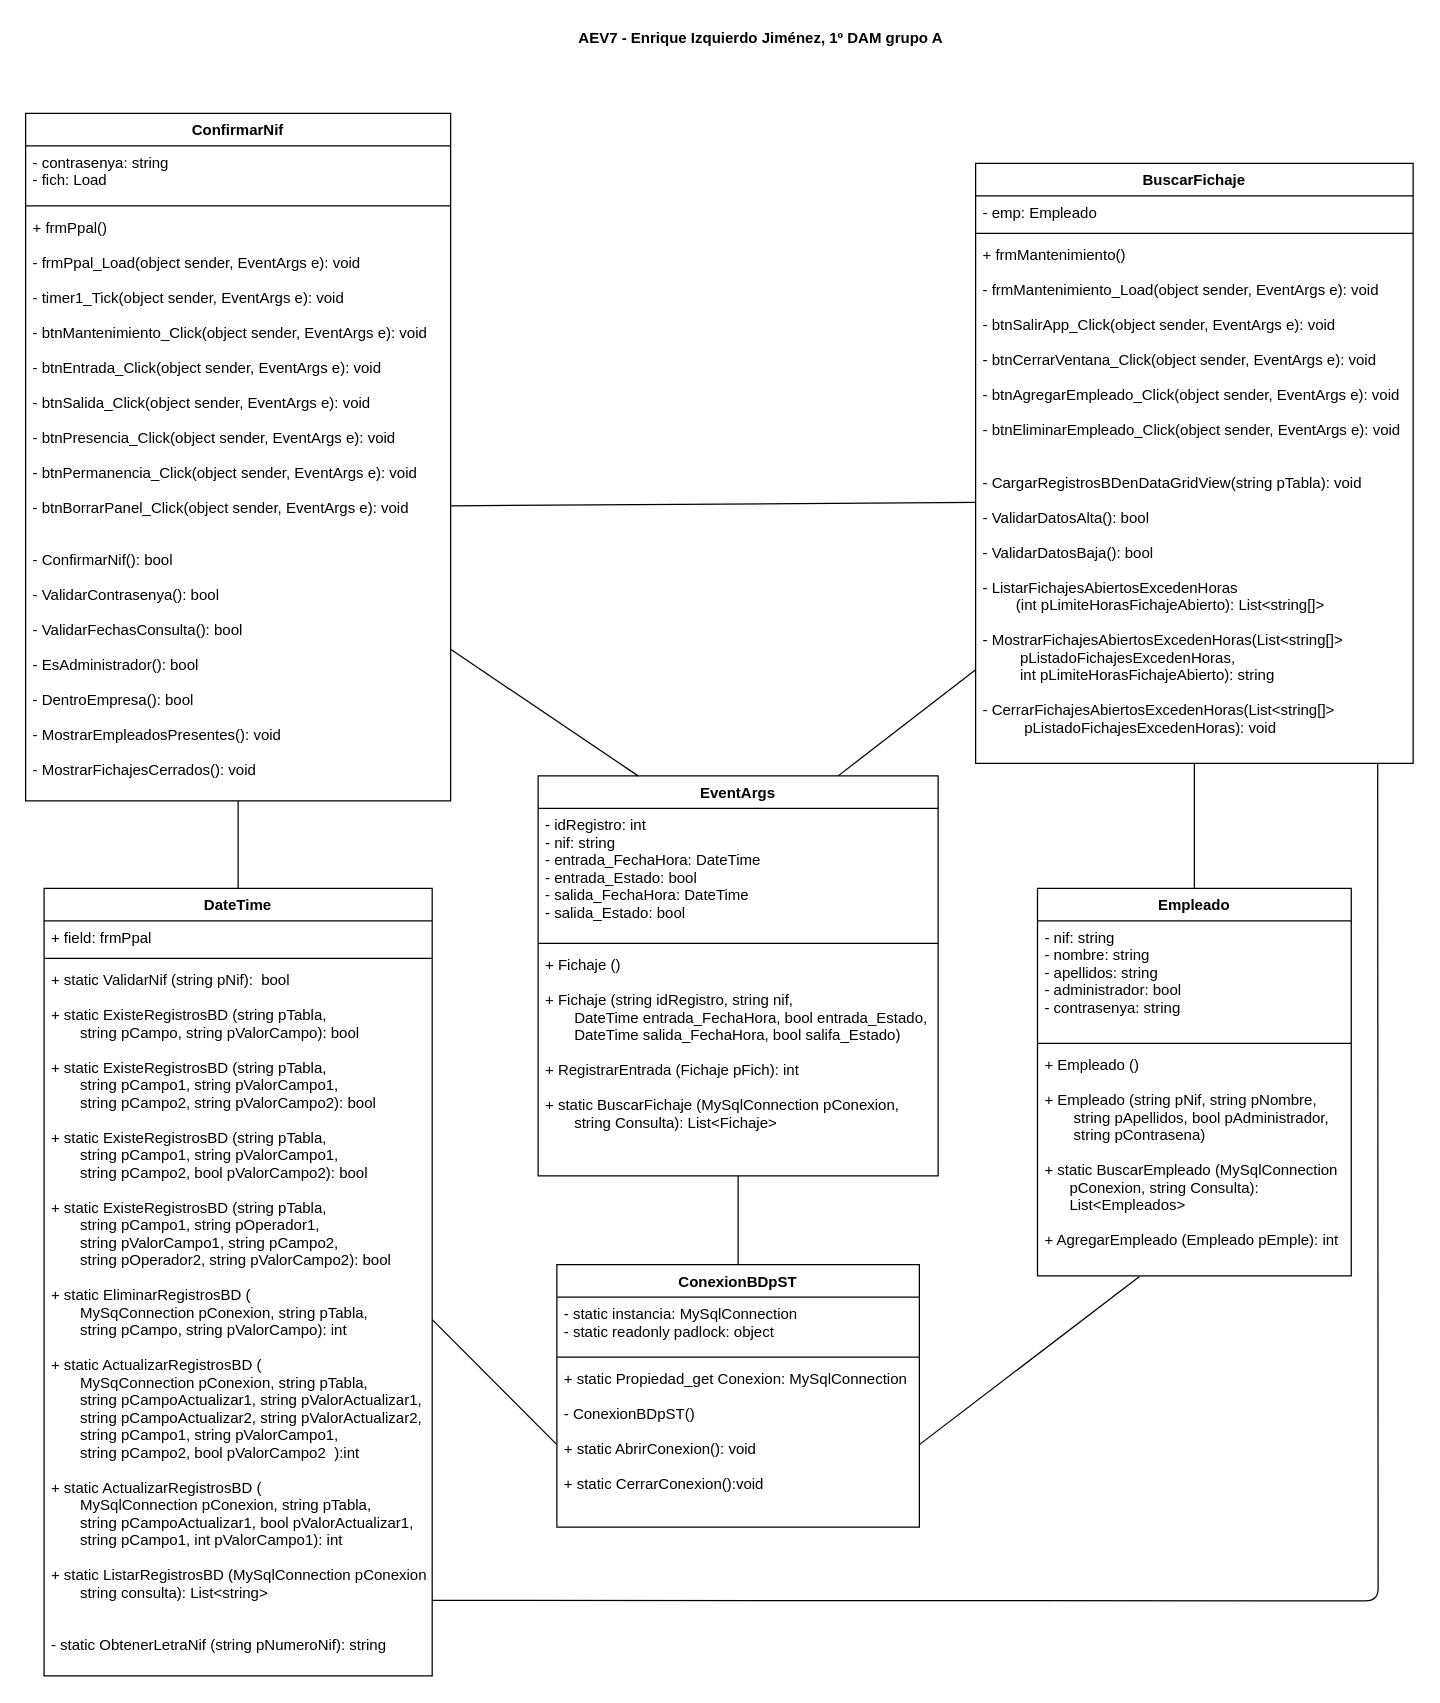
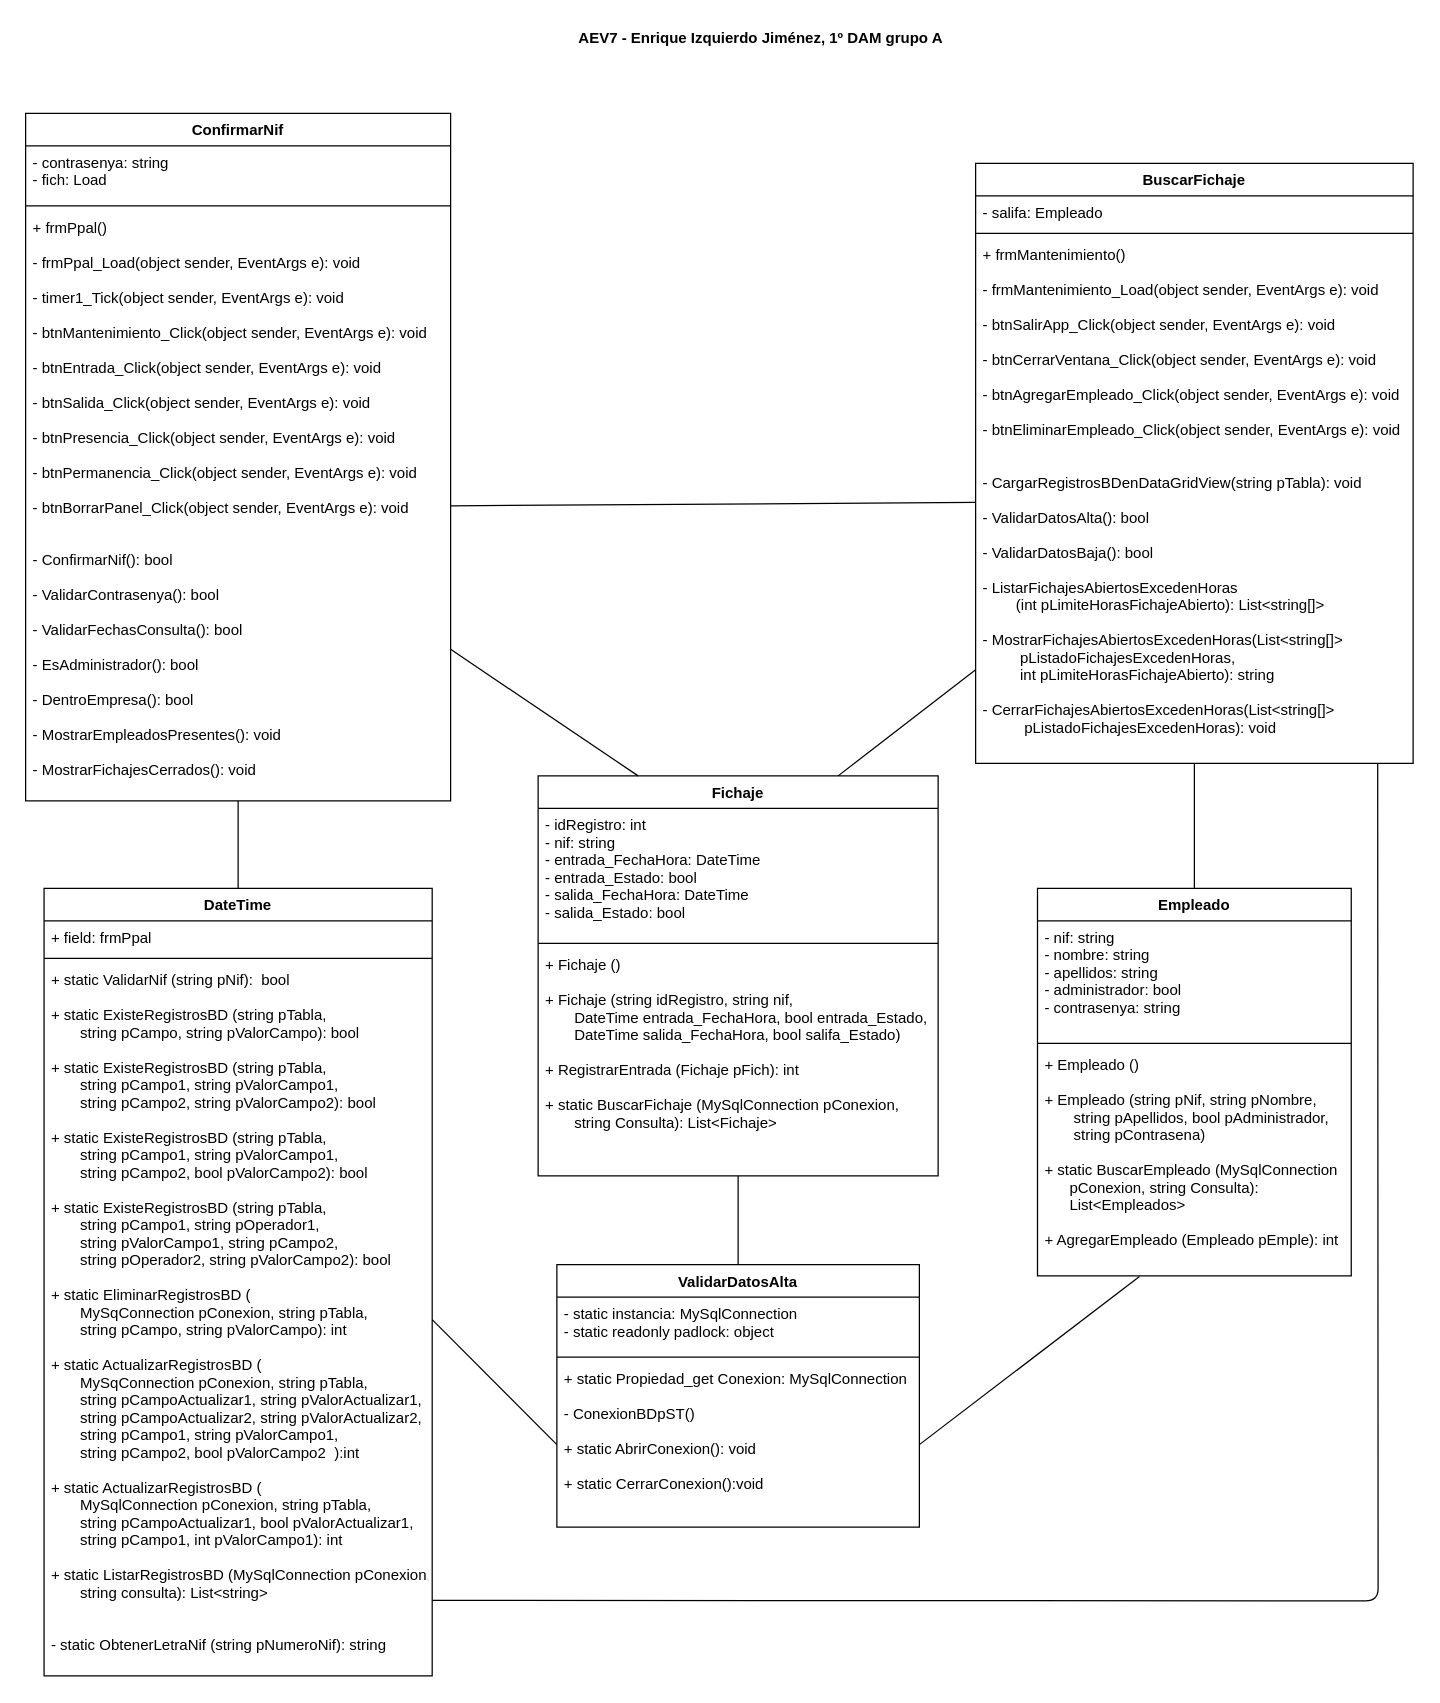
(1038, 213) -> (1046, 213)
(738, 793) -> (738, 793)
(738, 1281) -> (738, 1281)
